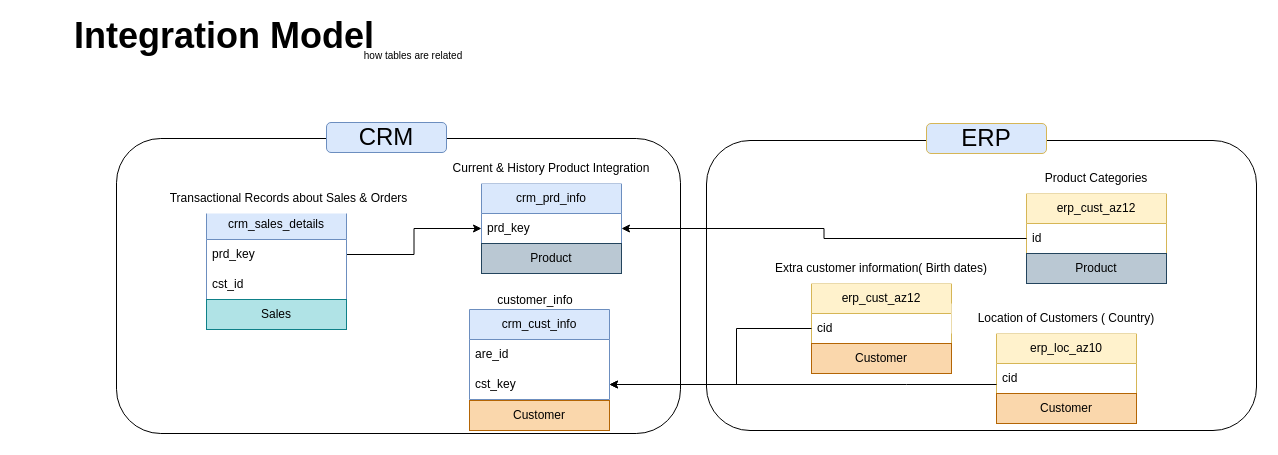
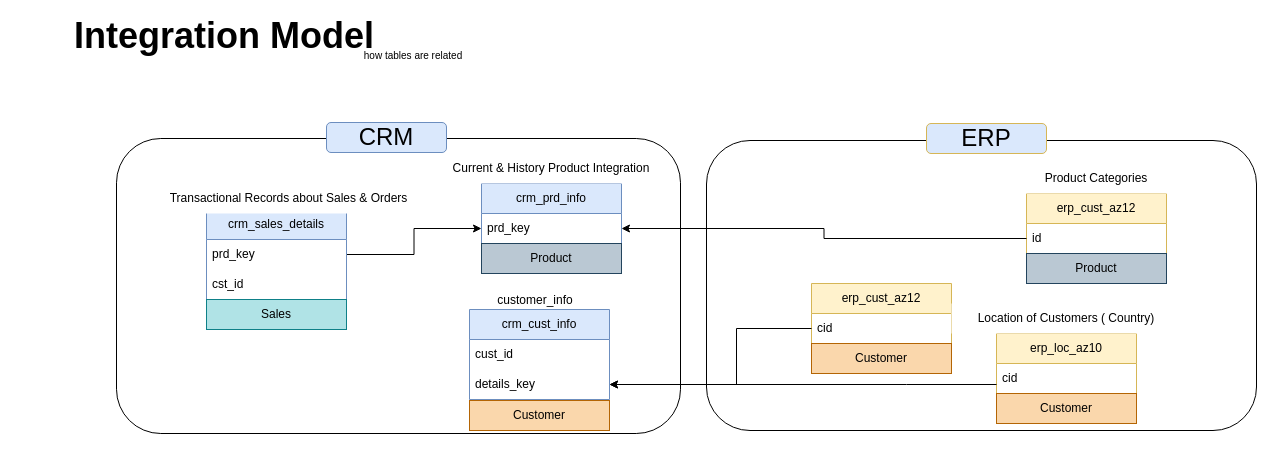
(882, 269) -> none
(494, 355) -> (497, 355)
(499, 385) -> (509, 385)
